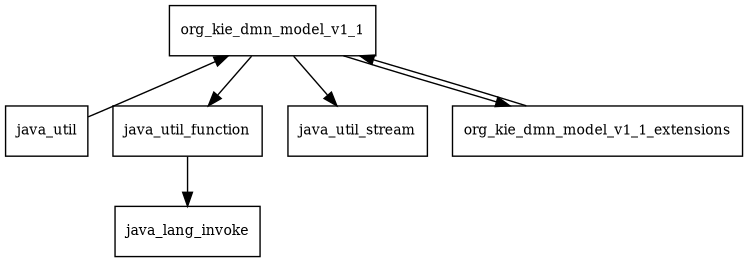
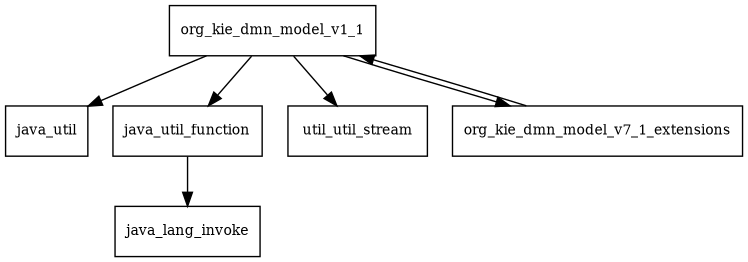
(152, 89) -> (154, 78)
(358, 131) -> (358, 131)
(598, 131) -> (598, 131)
